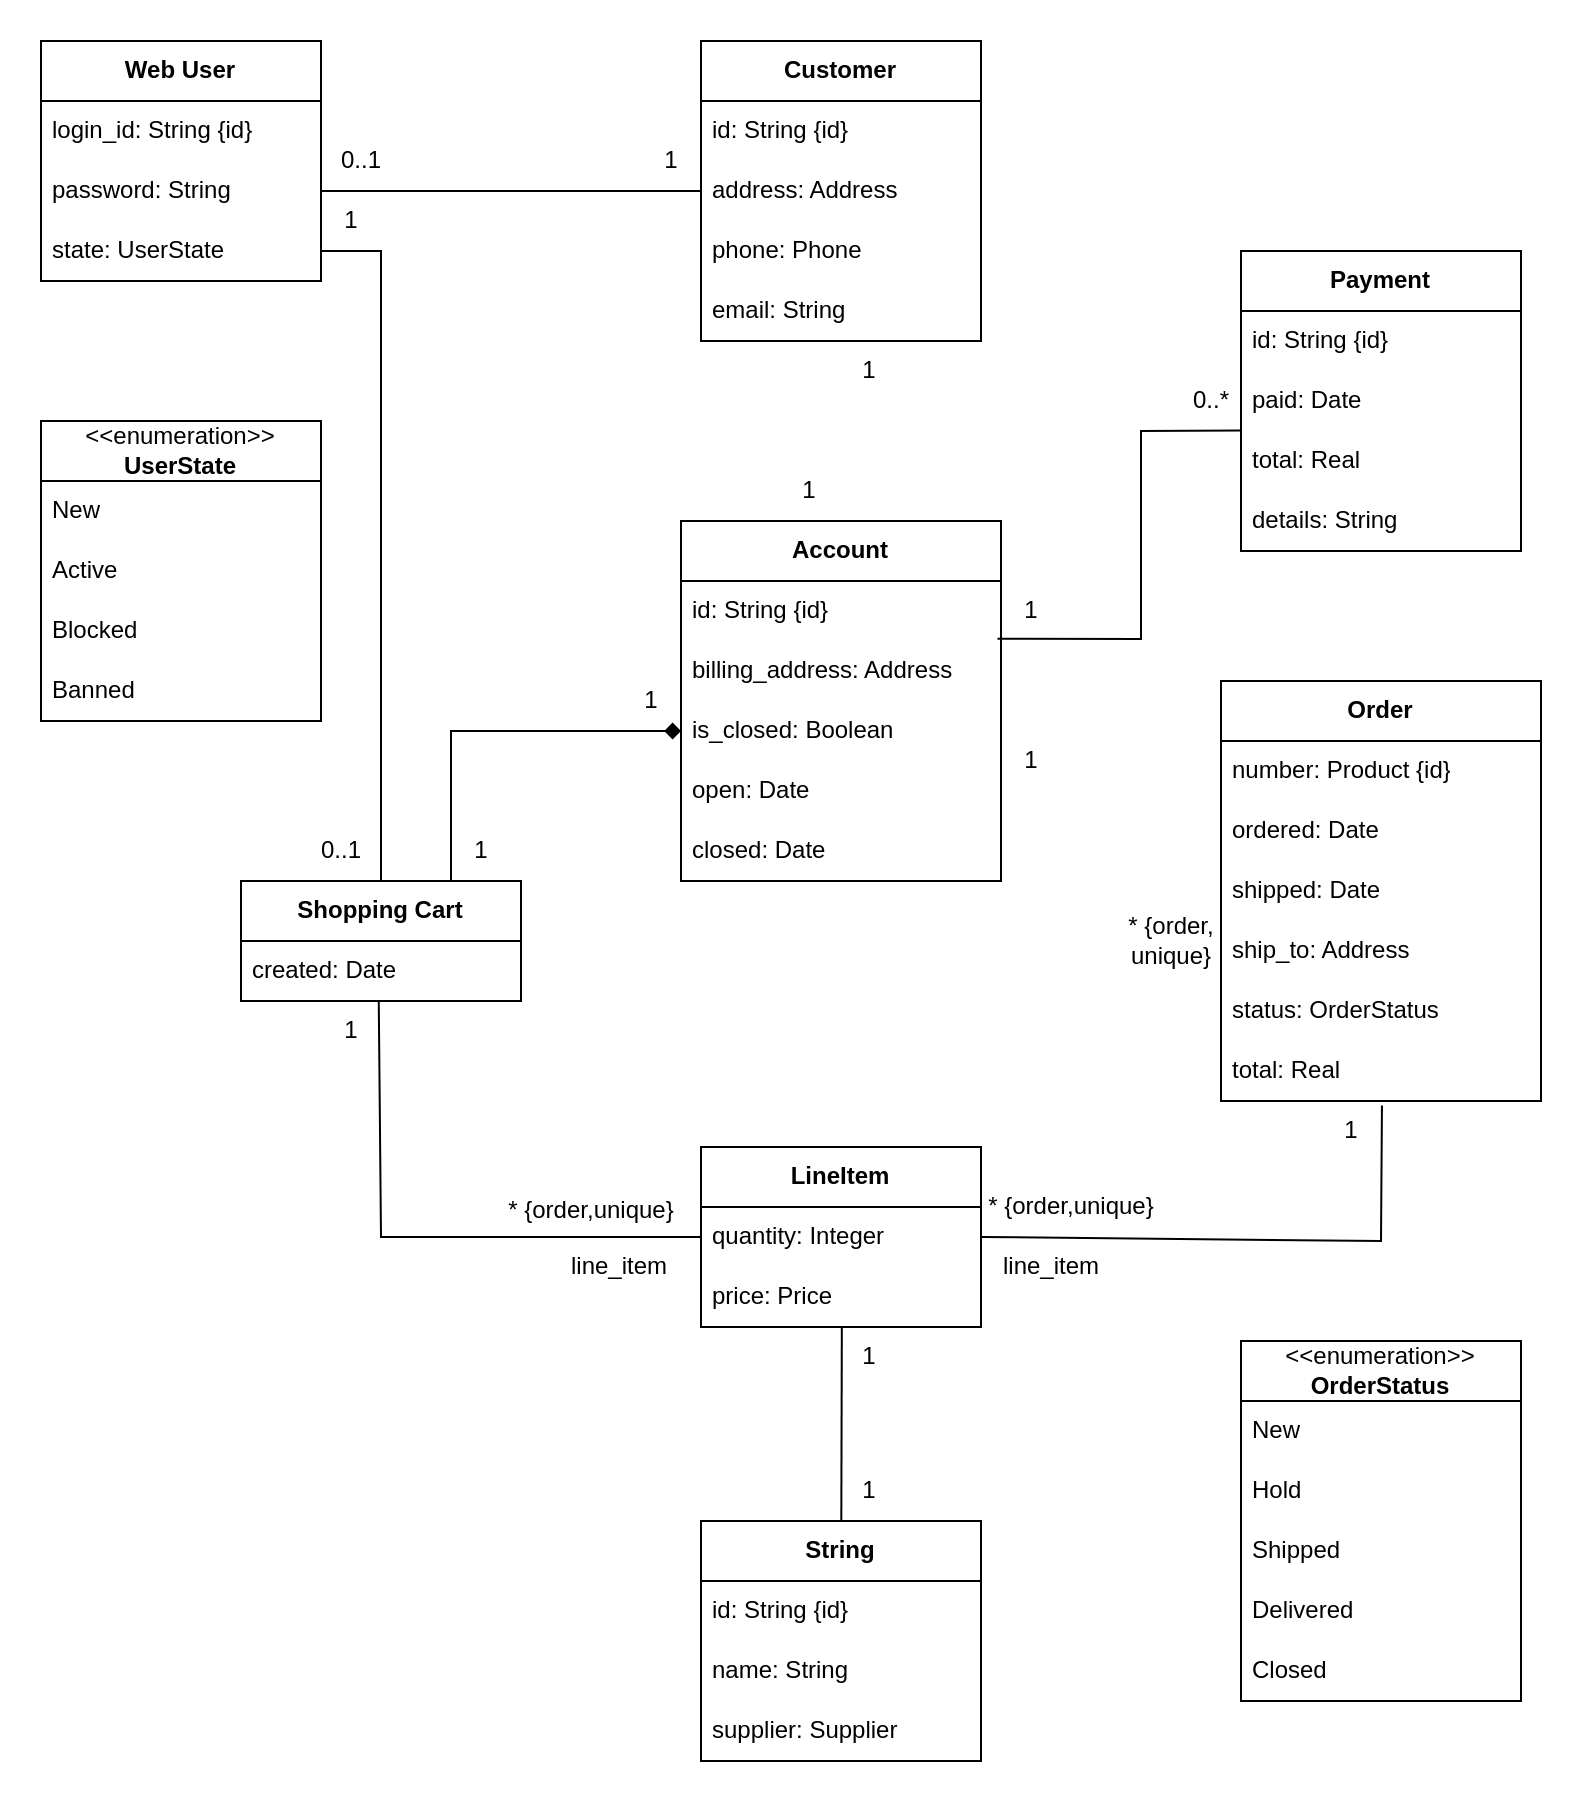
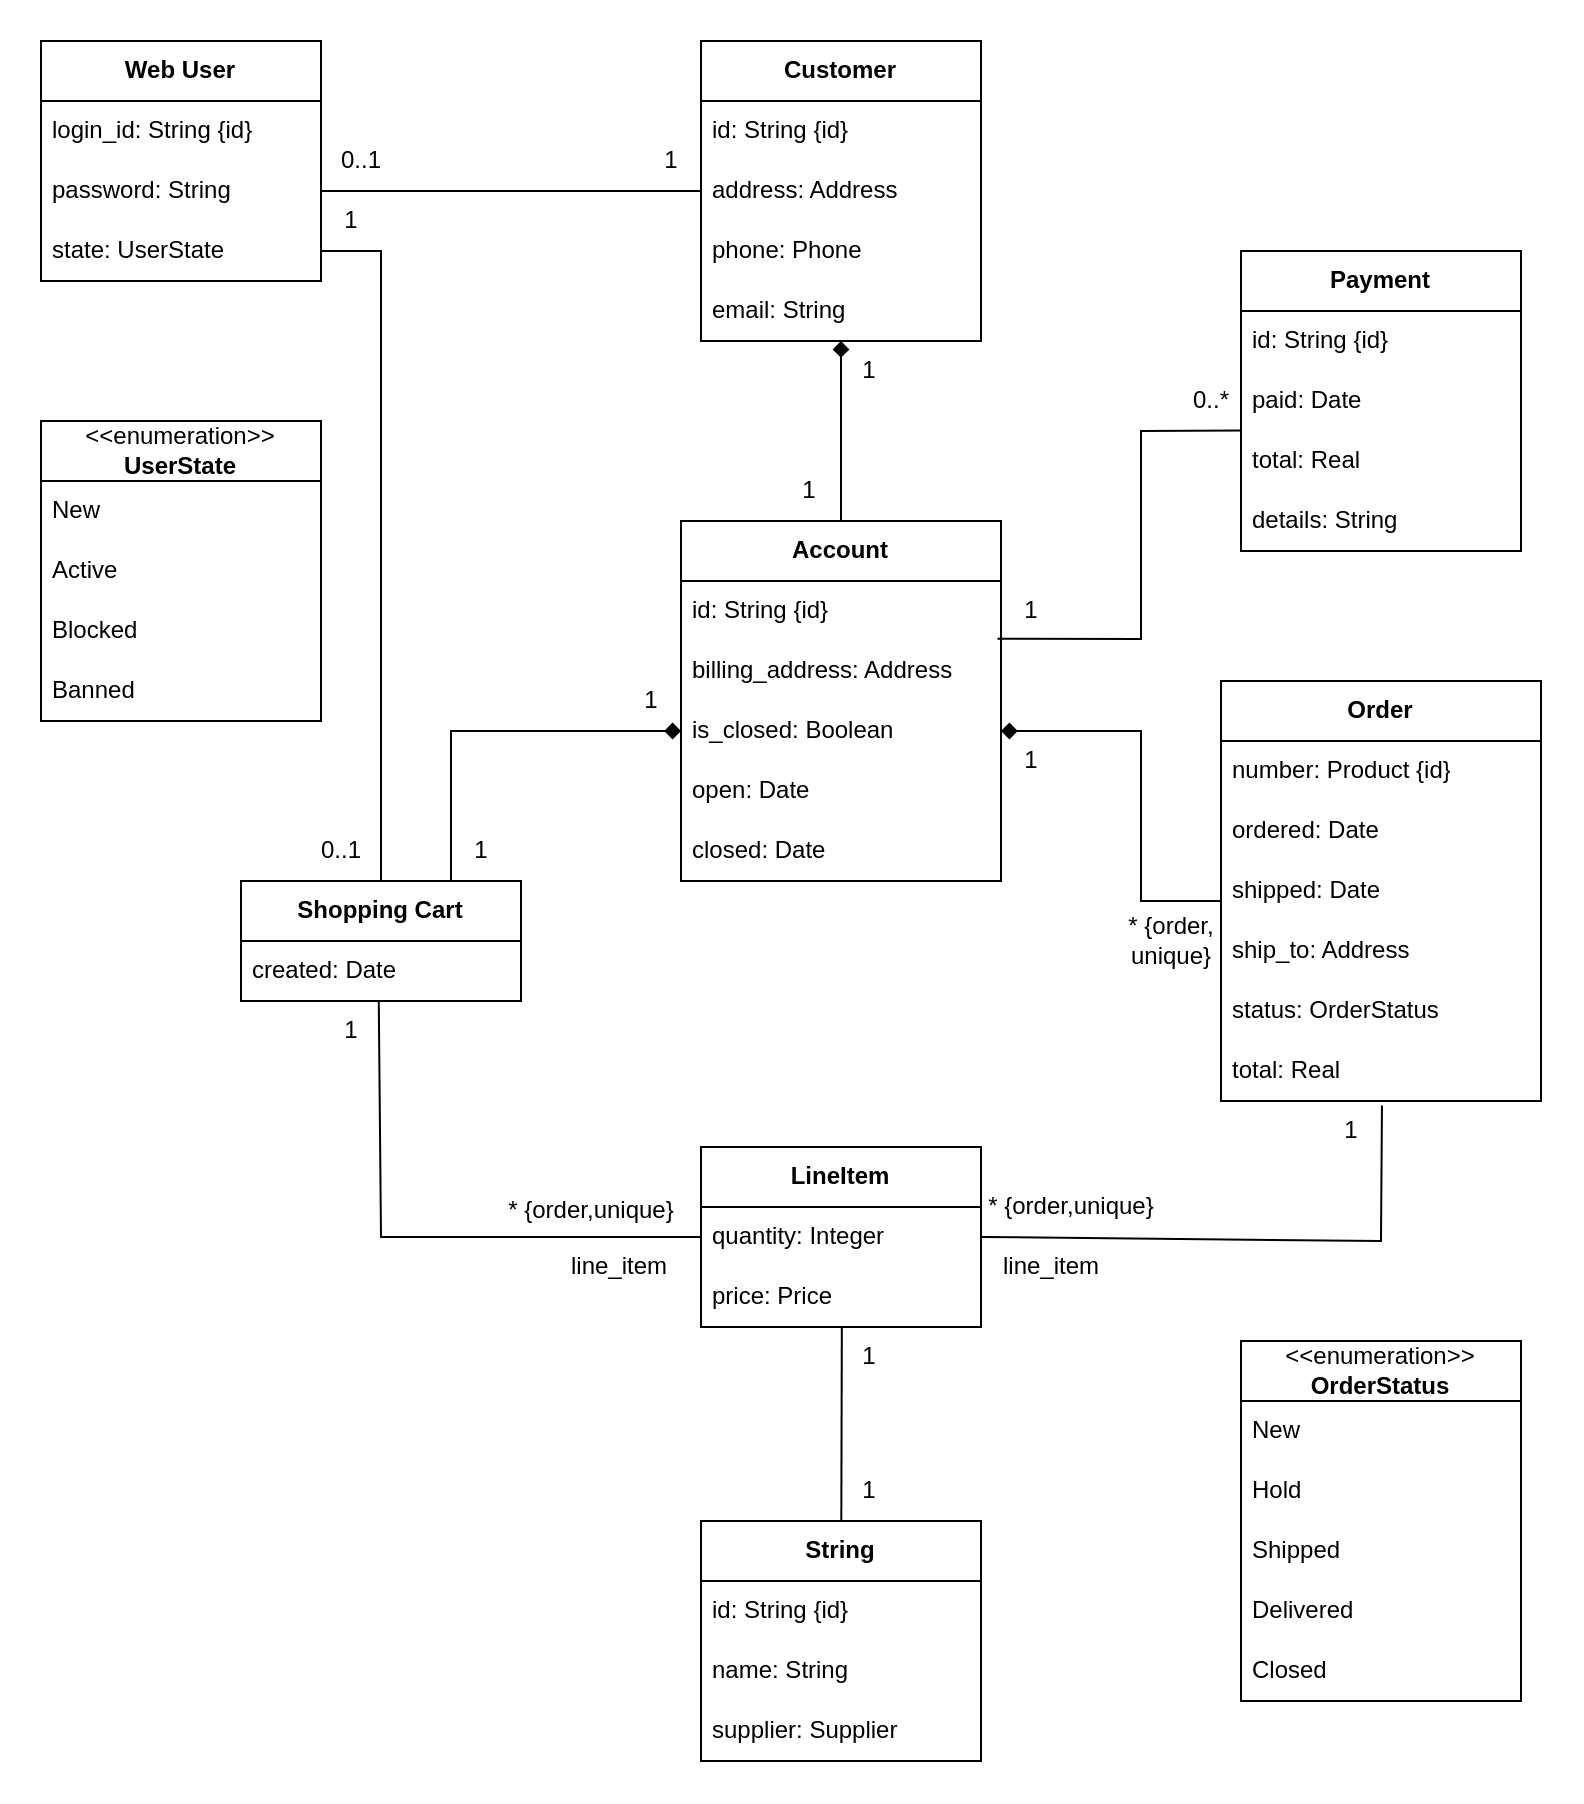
none -> (841, 439)
none -> (1141, 792)
